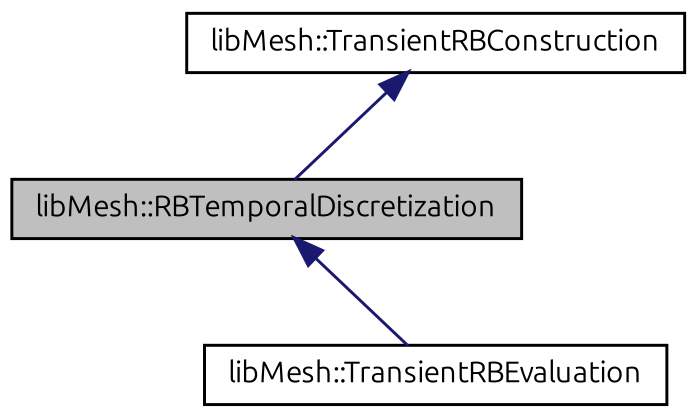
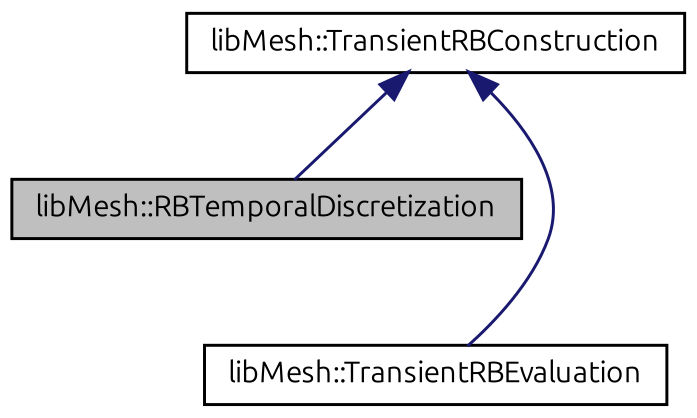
(362, 302) -> (552, 224)
